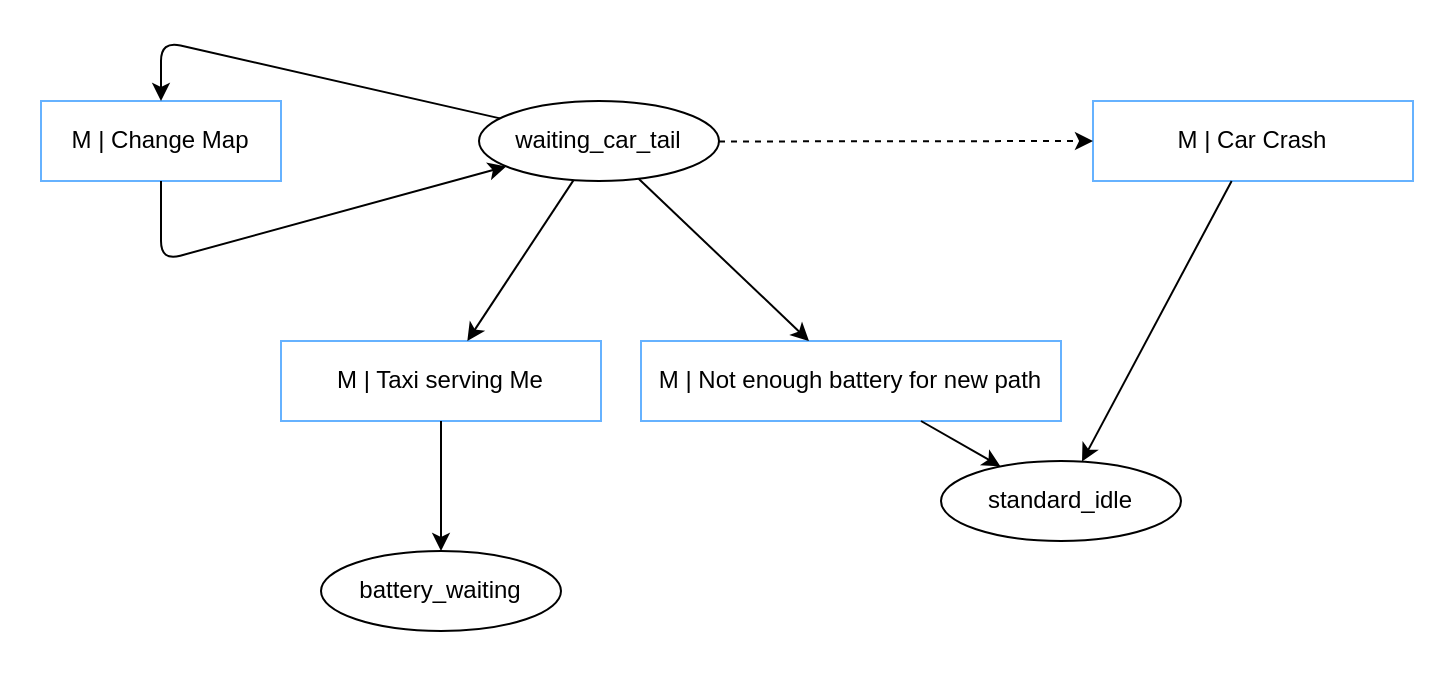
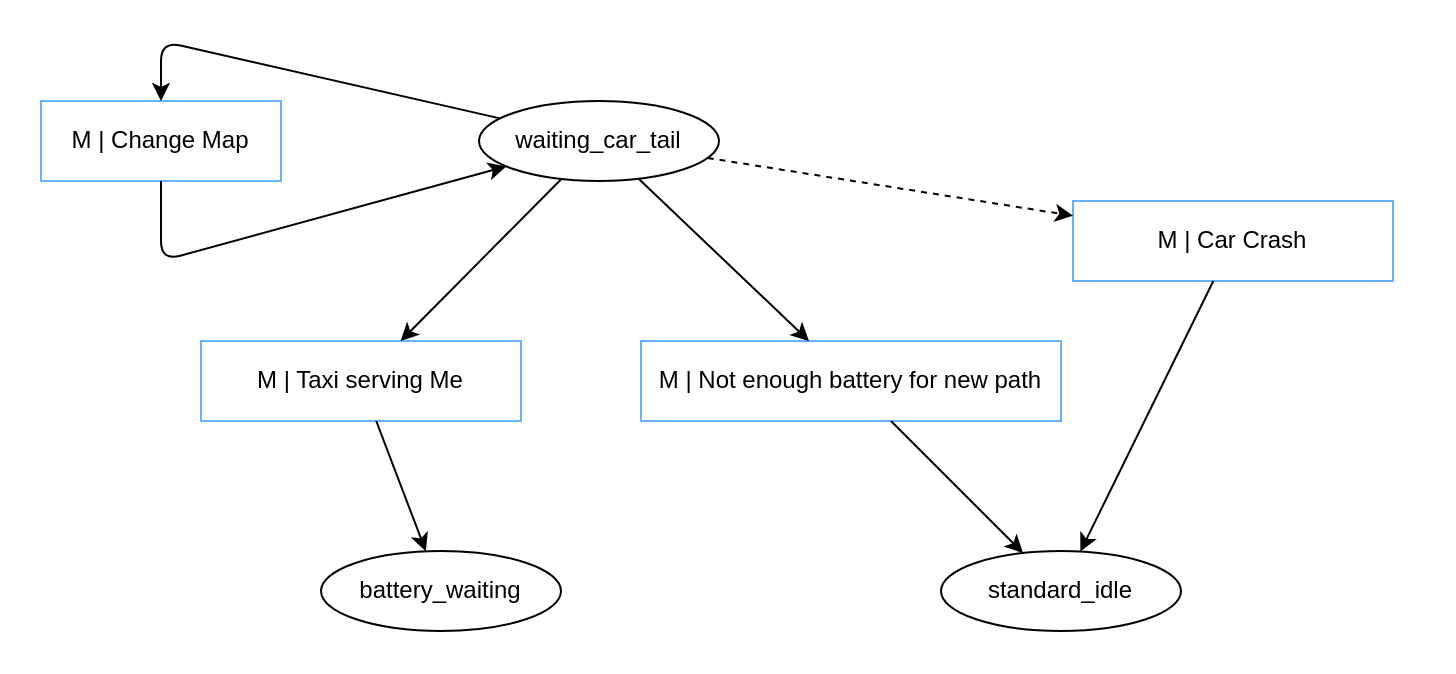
(1253, 141) -> (1233, 241)
(441, 381) -> (361, 381)
(1061, 501) -> (1061, 591)
